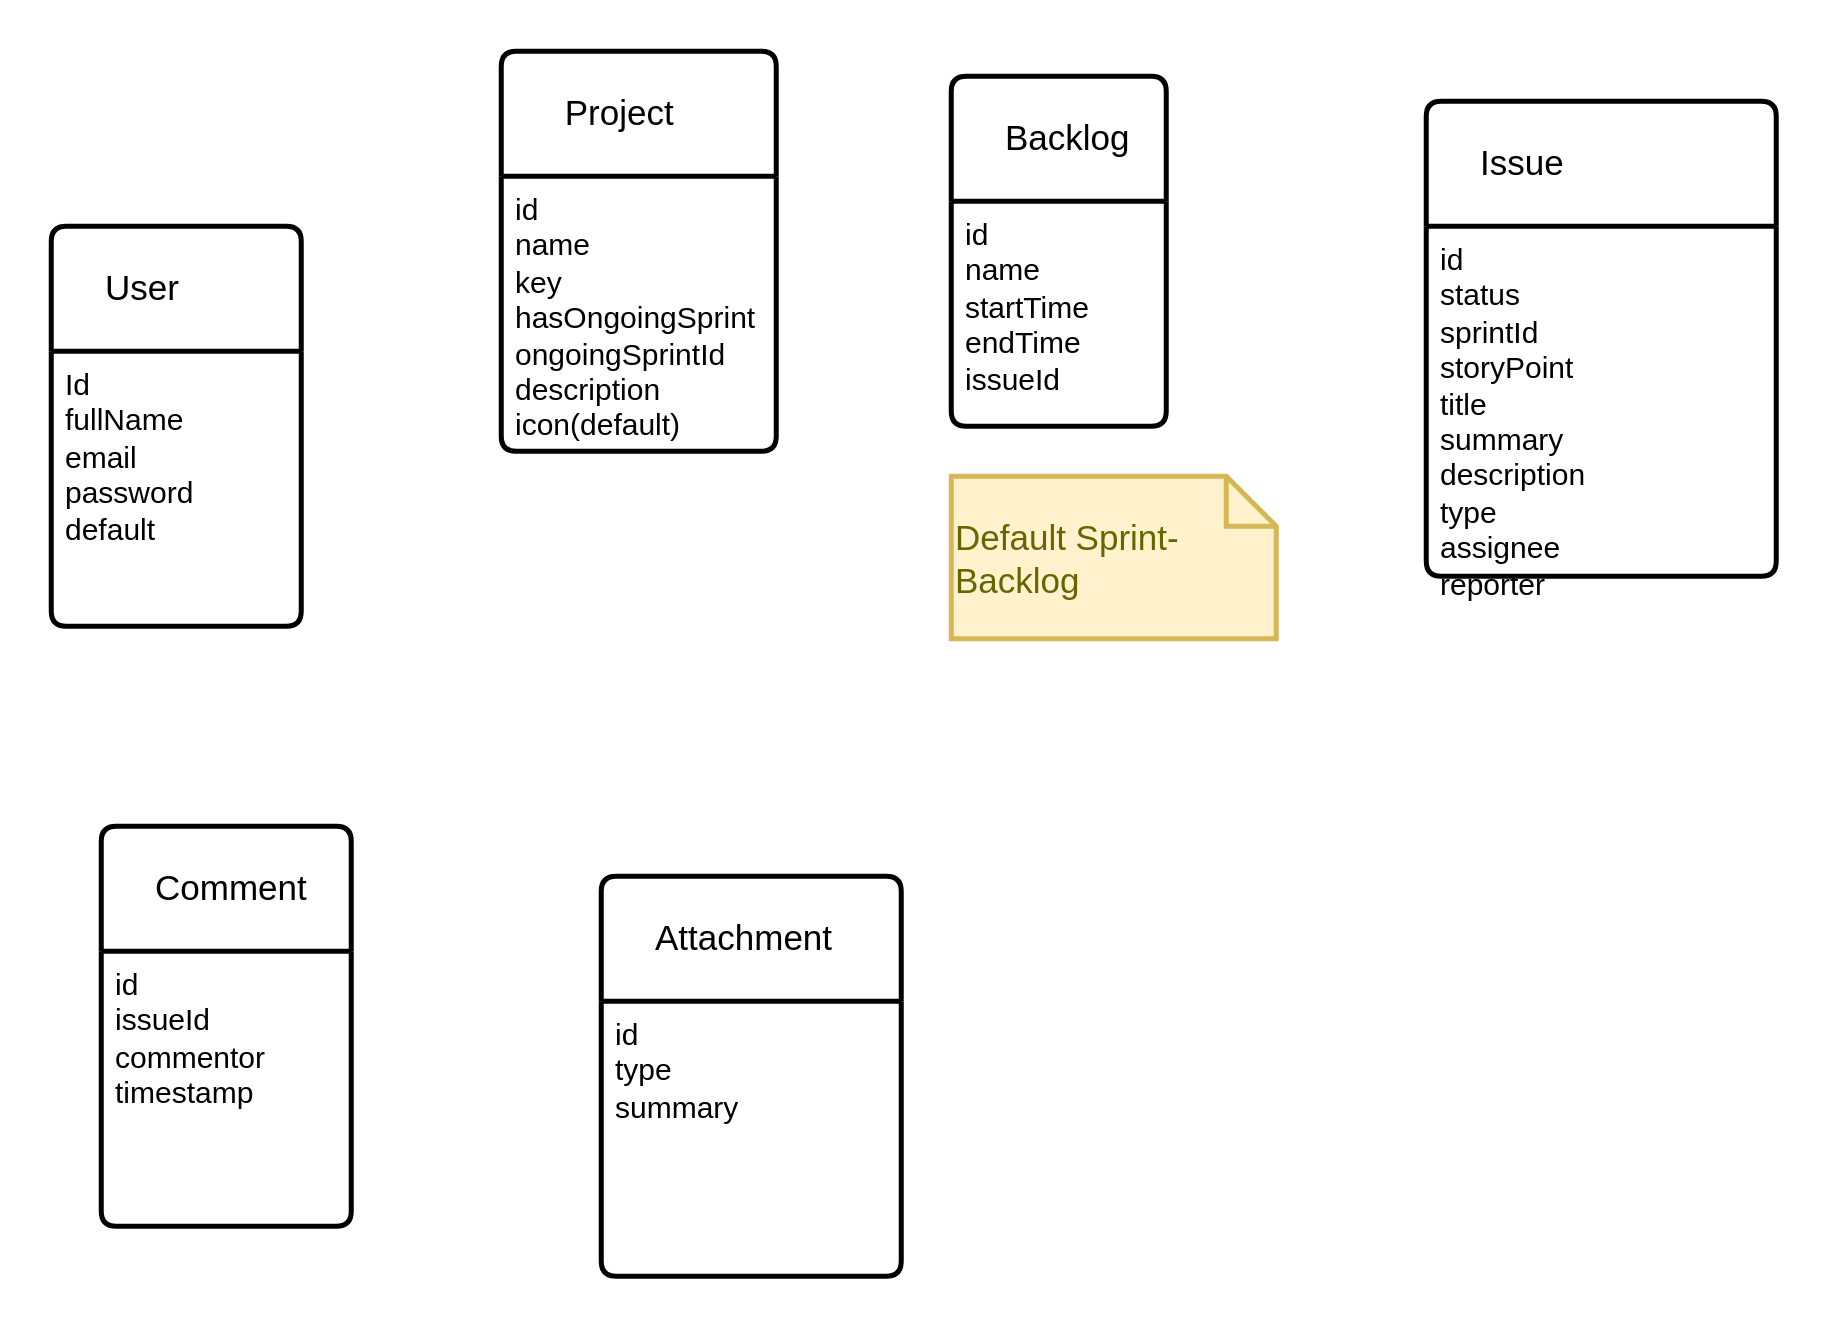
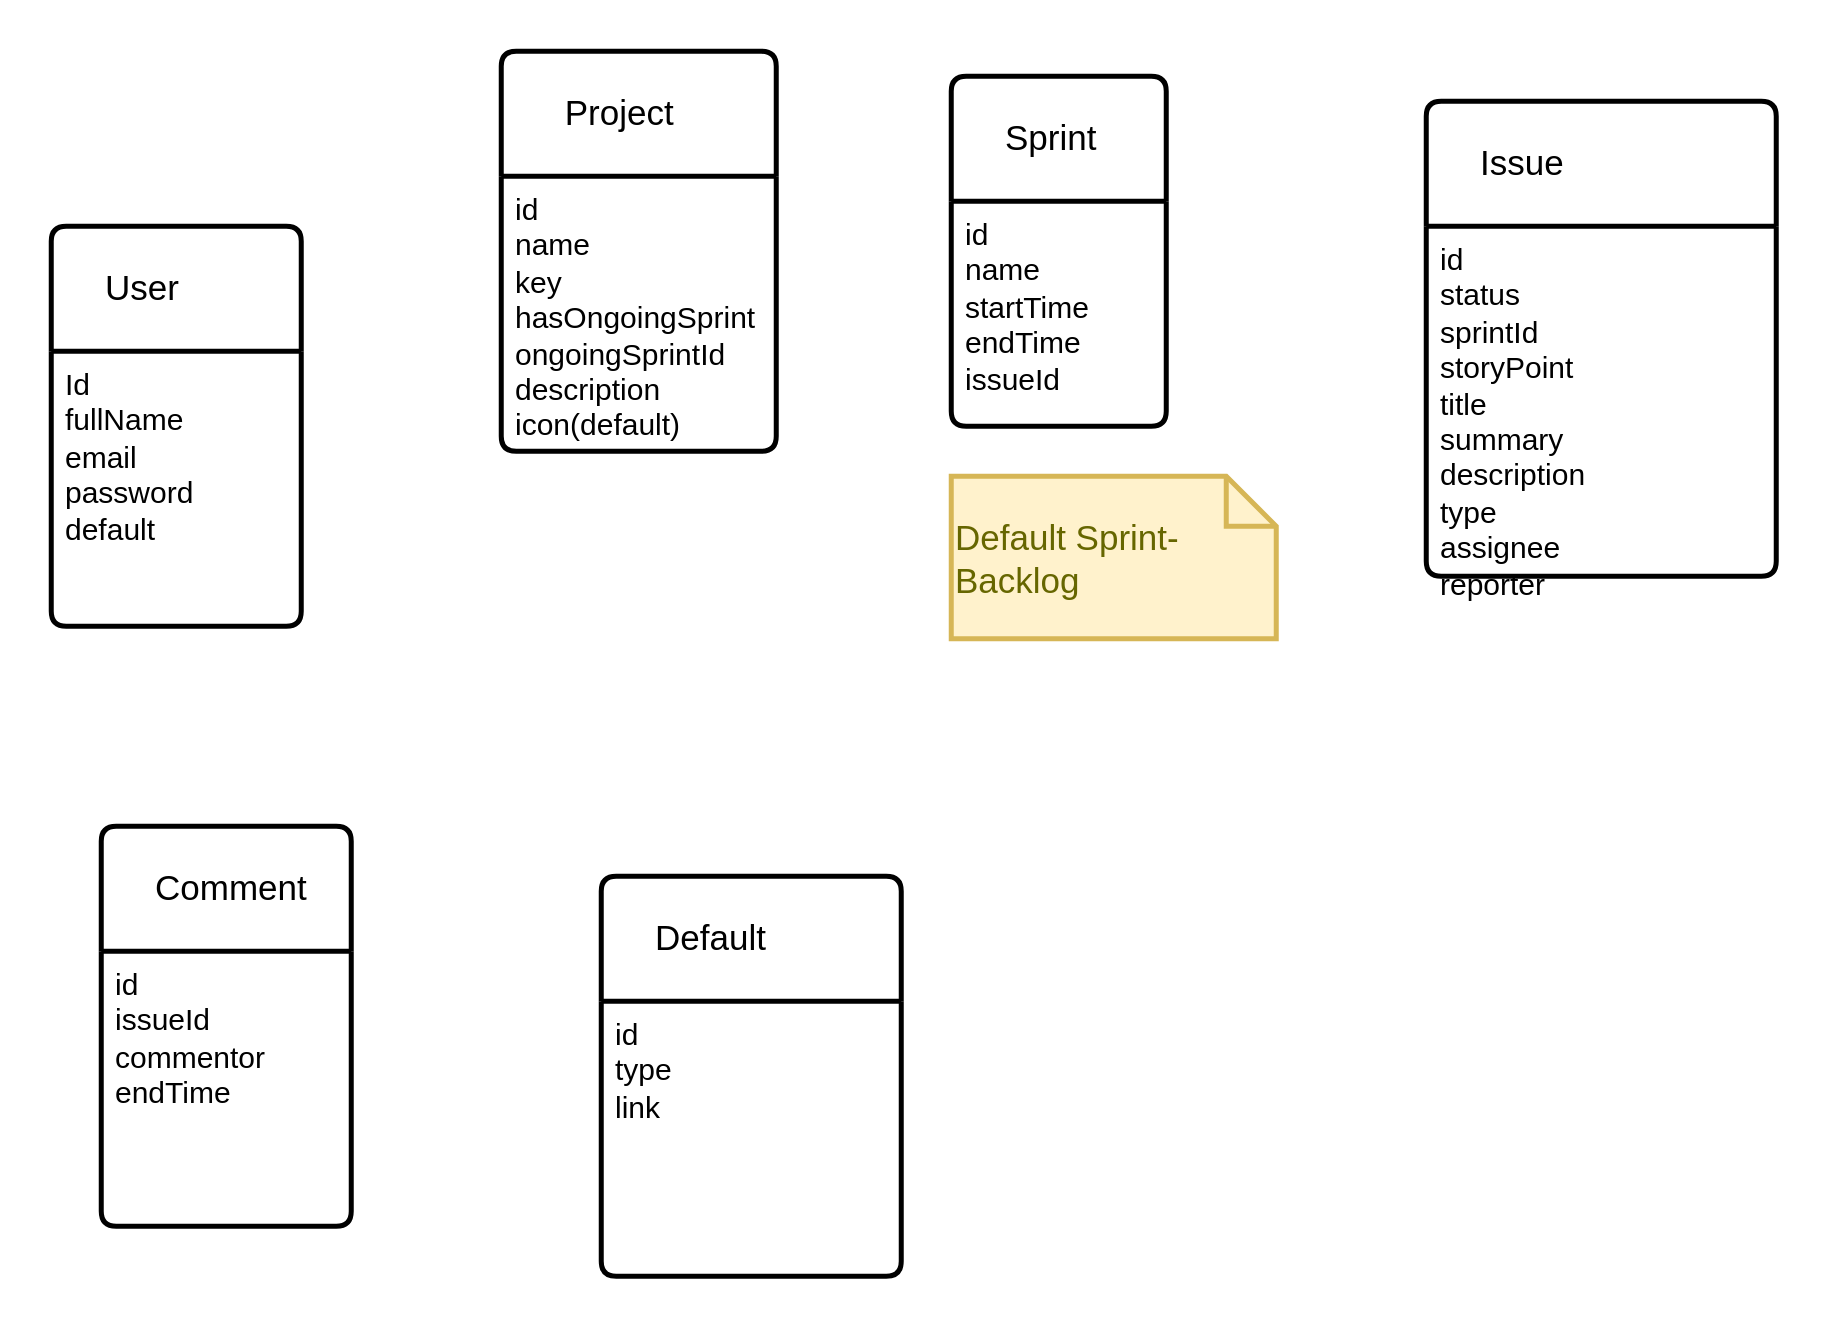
(1061, 139) -> (1061, 139)
(754, 939) -> (720, 939)
(192, 1041) -> (192, 1041)
(675, 1073) -> (650, 1073)
